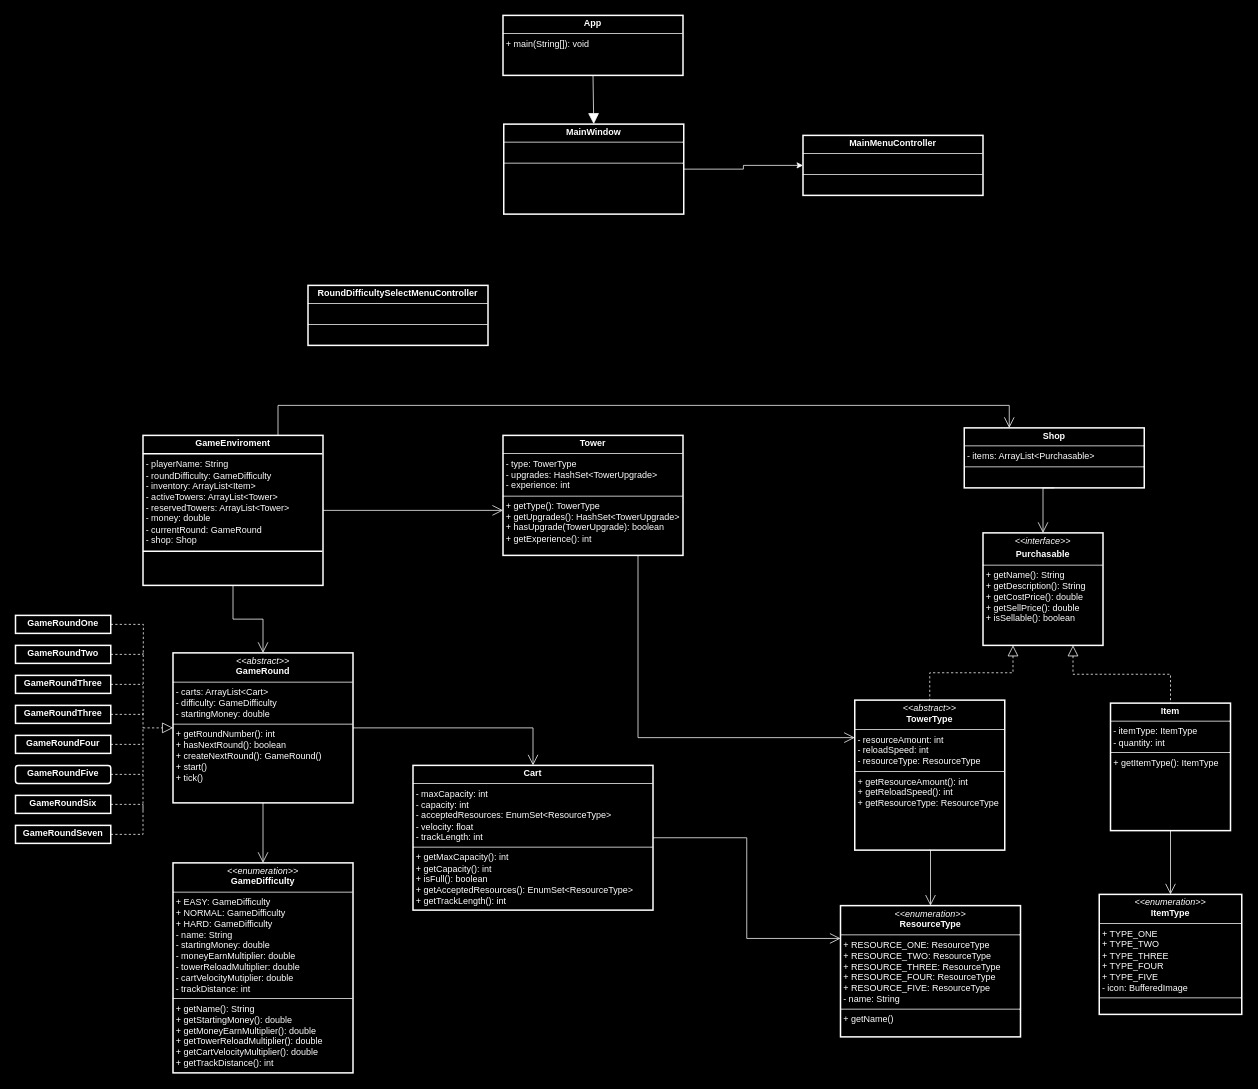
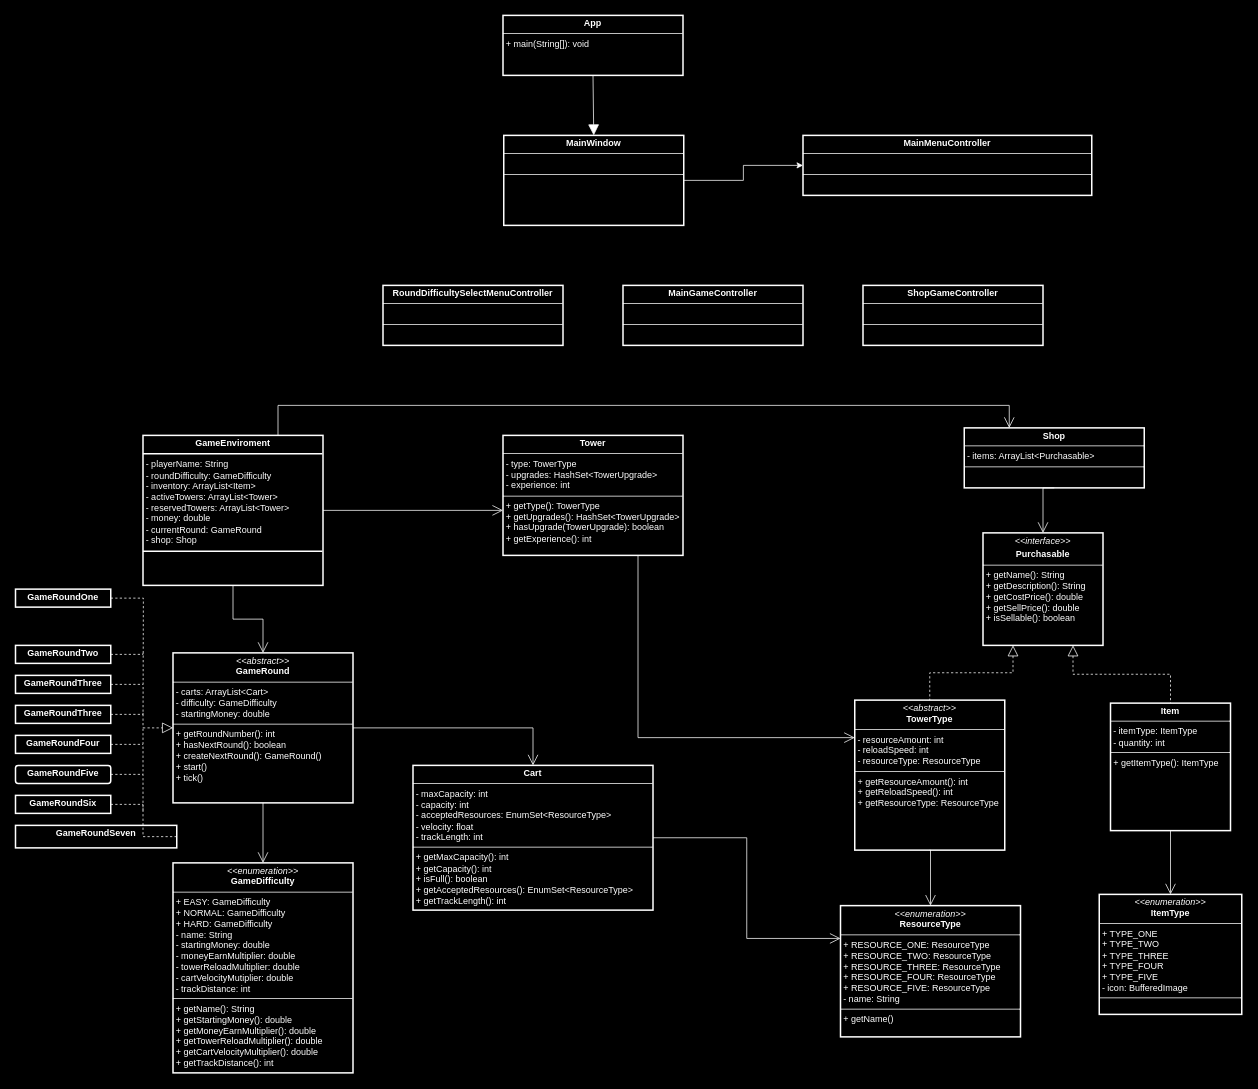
(893, 165) -> (947, 165)
(594, 169) -> (594, 180)
(398, 315) -> (473, 315)
none -> (713, 315)
none -> (953, 315)
(63, 624) -> (63, 598)
(63, 834) -> (96, 837)
